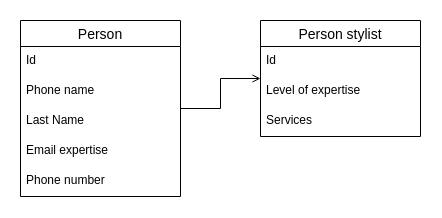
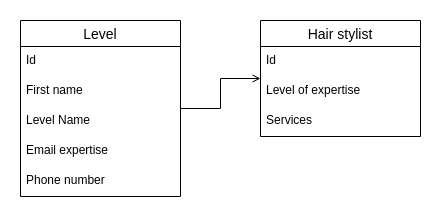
(100, 34) -> (100, 34)
(340, 34) -> (340, 34)
(59, 91) -> (57, 91)
(55, 121) -> (57, 121)
